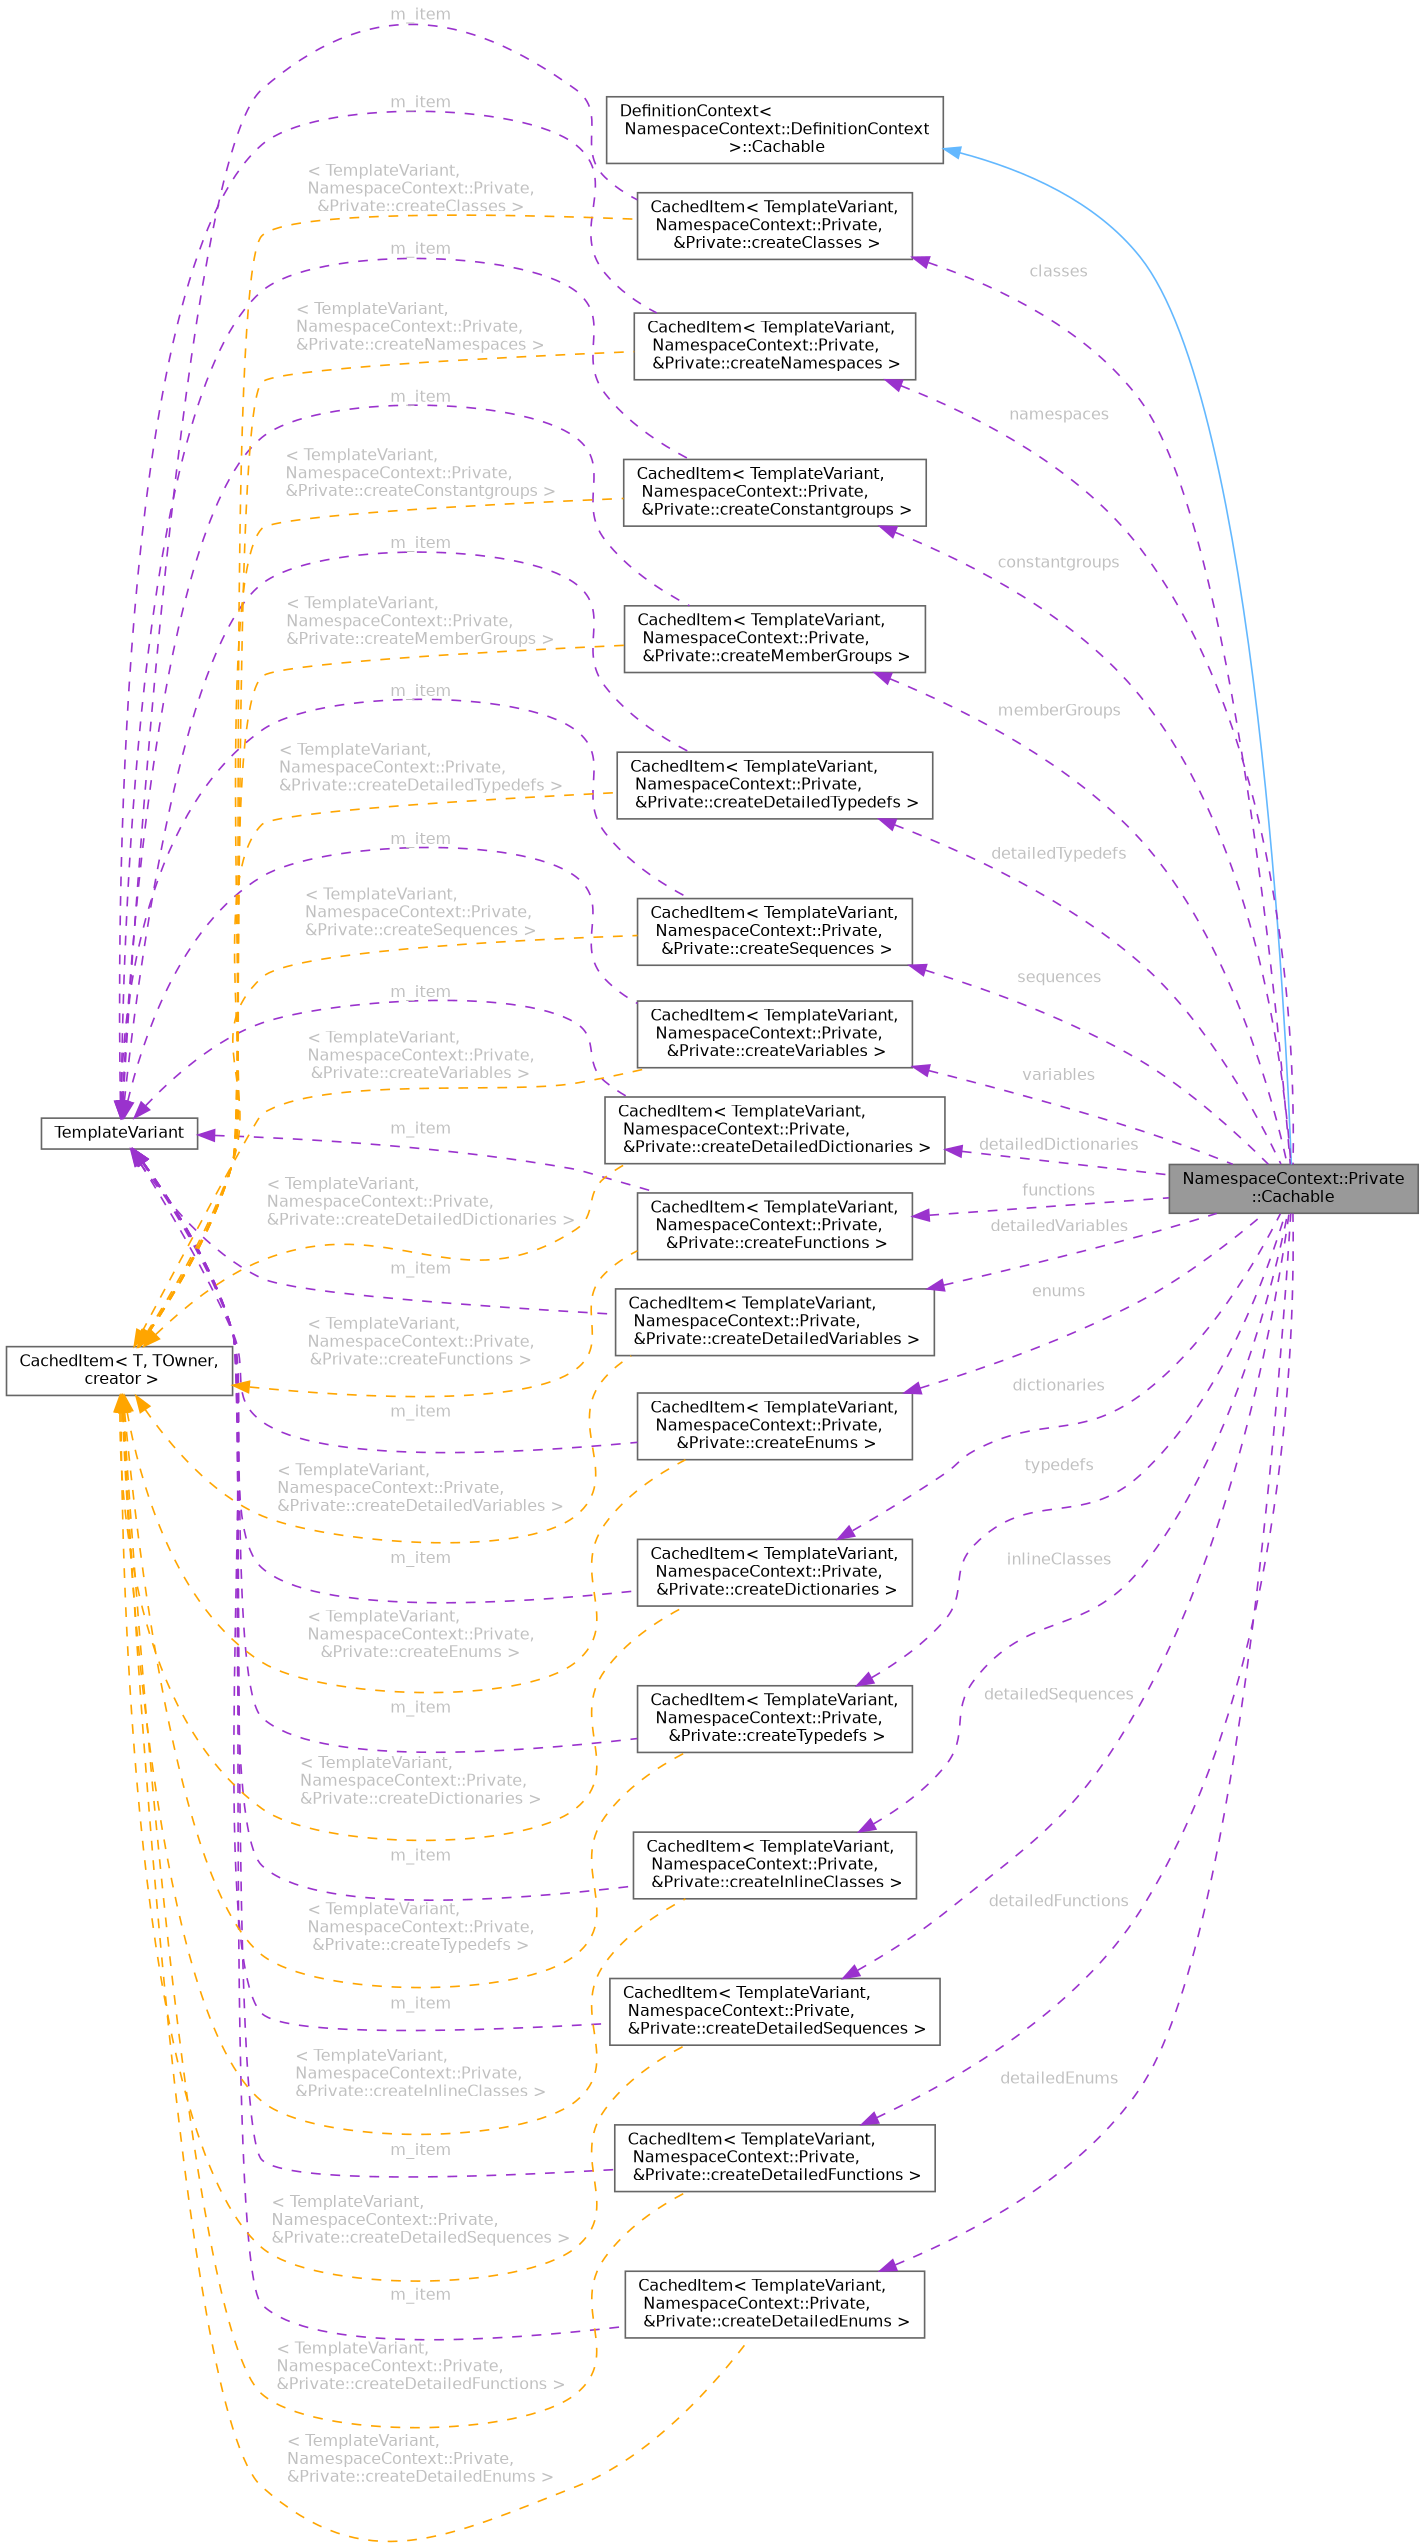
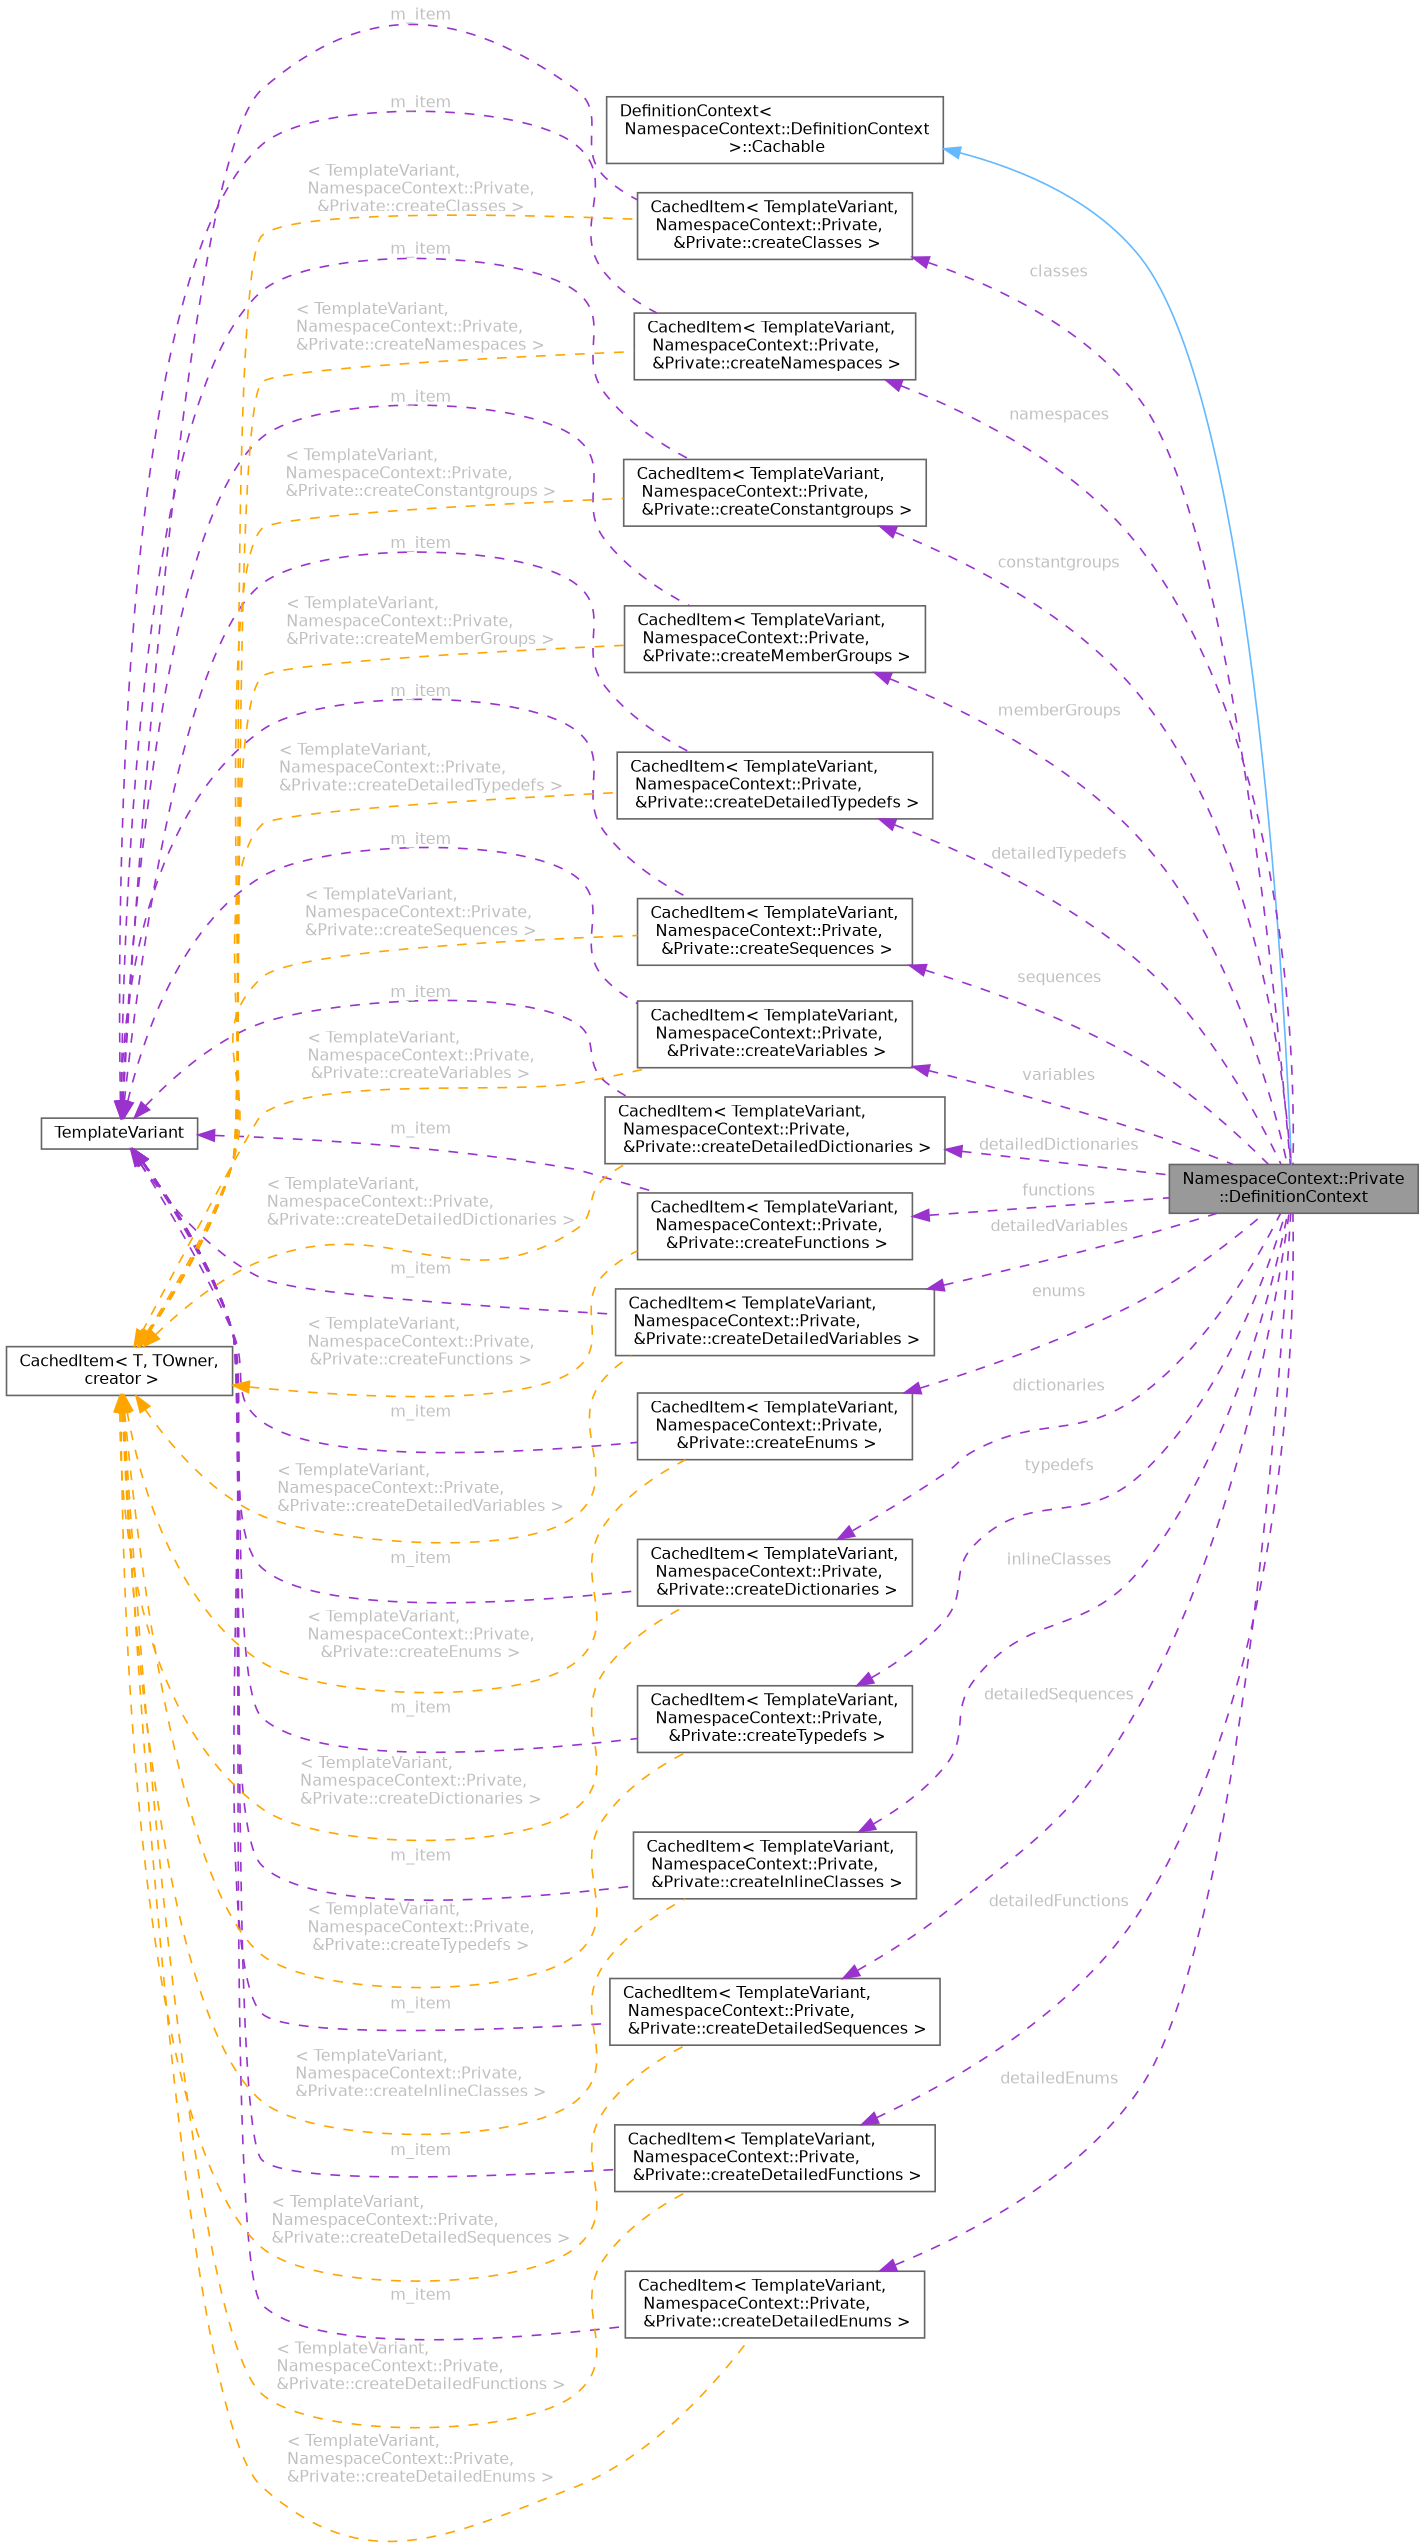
(1294, 1189) -> (1294, 1189)
